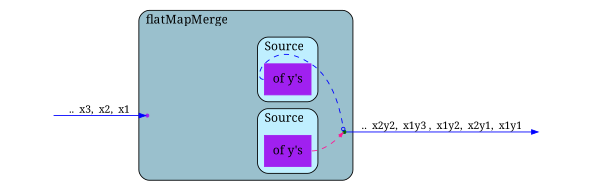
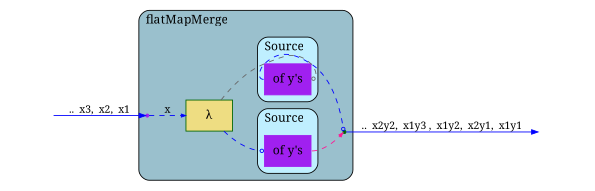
none -> (209, 116)
